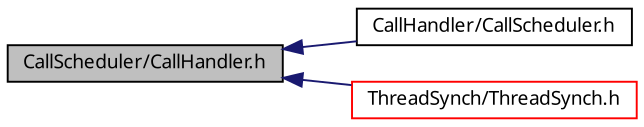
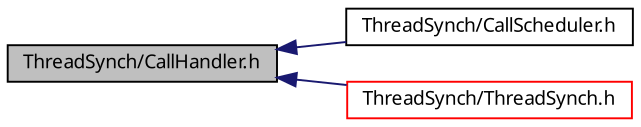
(494, 27) -> (490, 27)
(145, 63) -> (142, 63)
